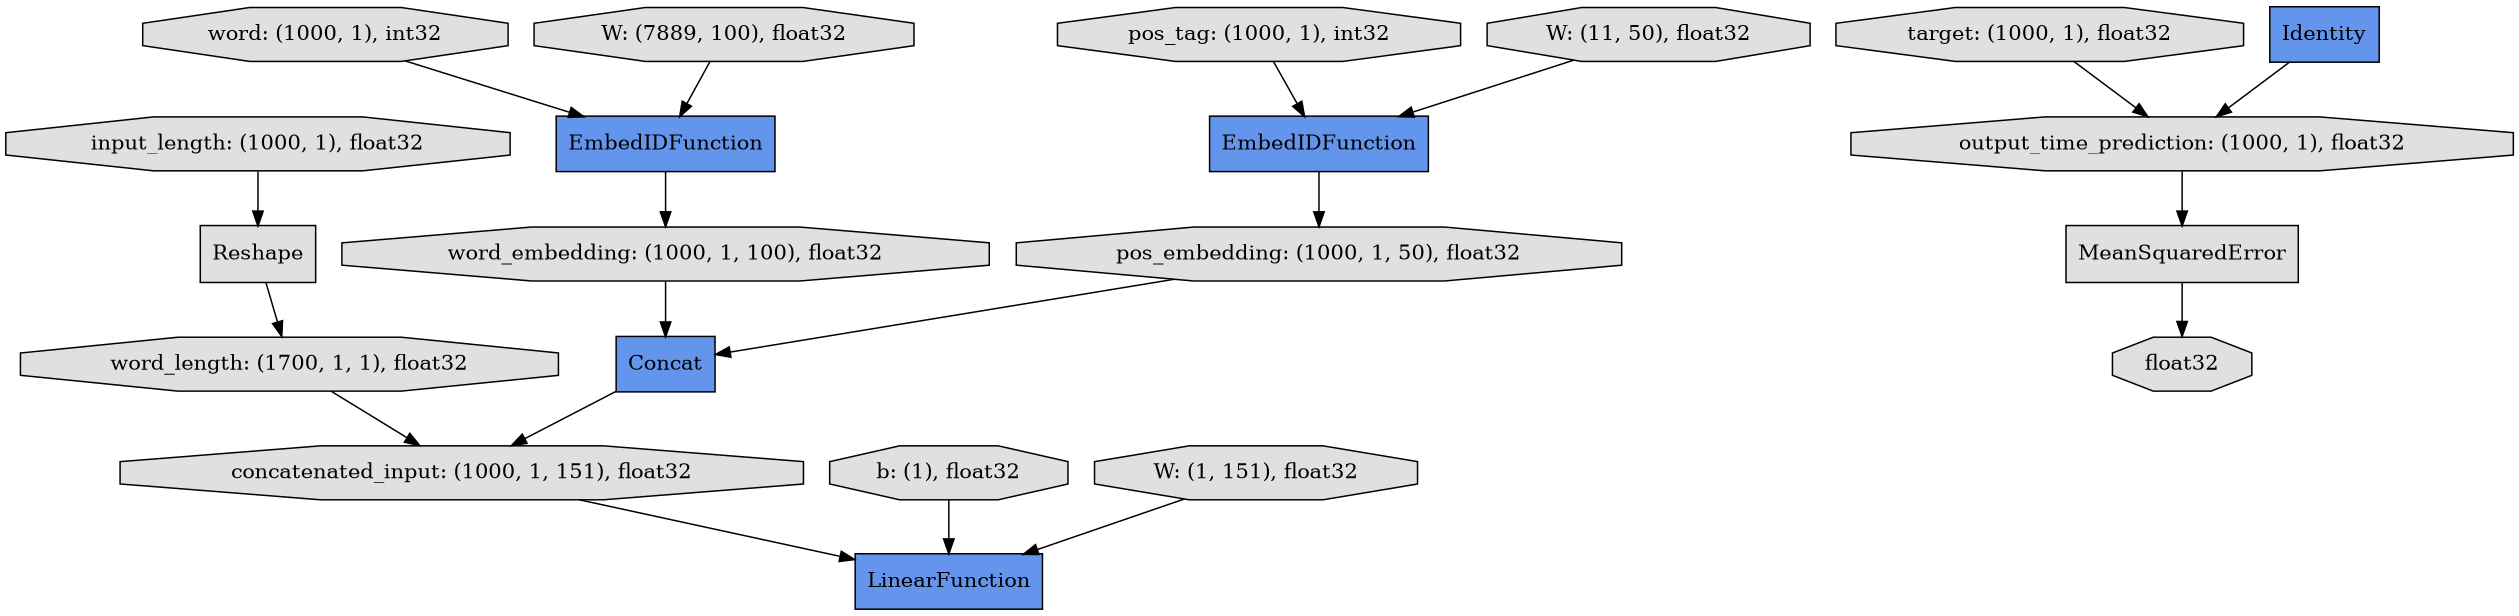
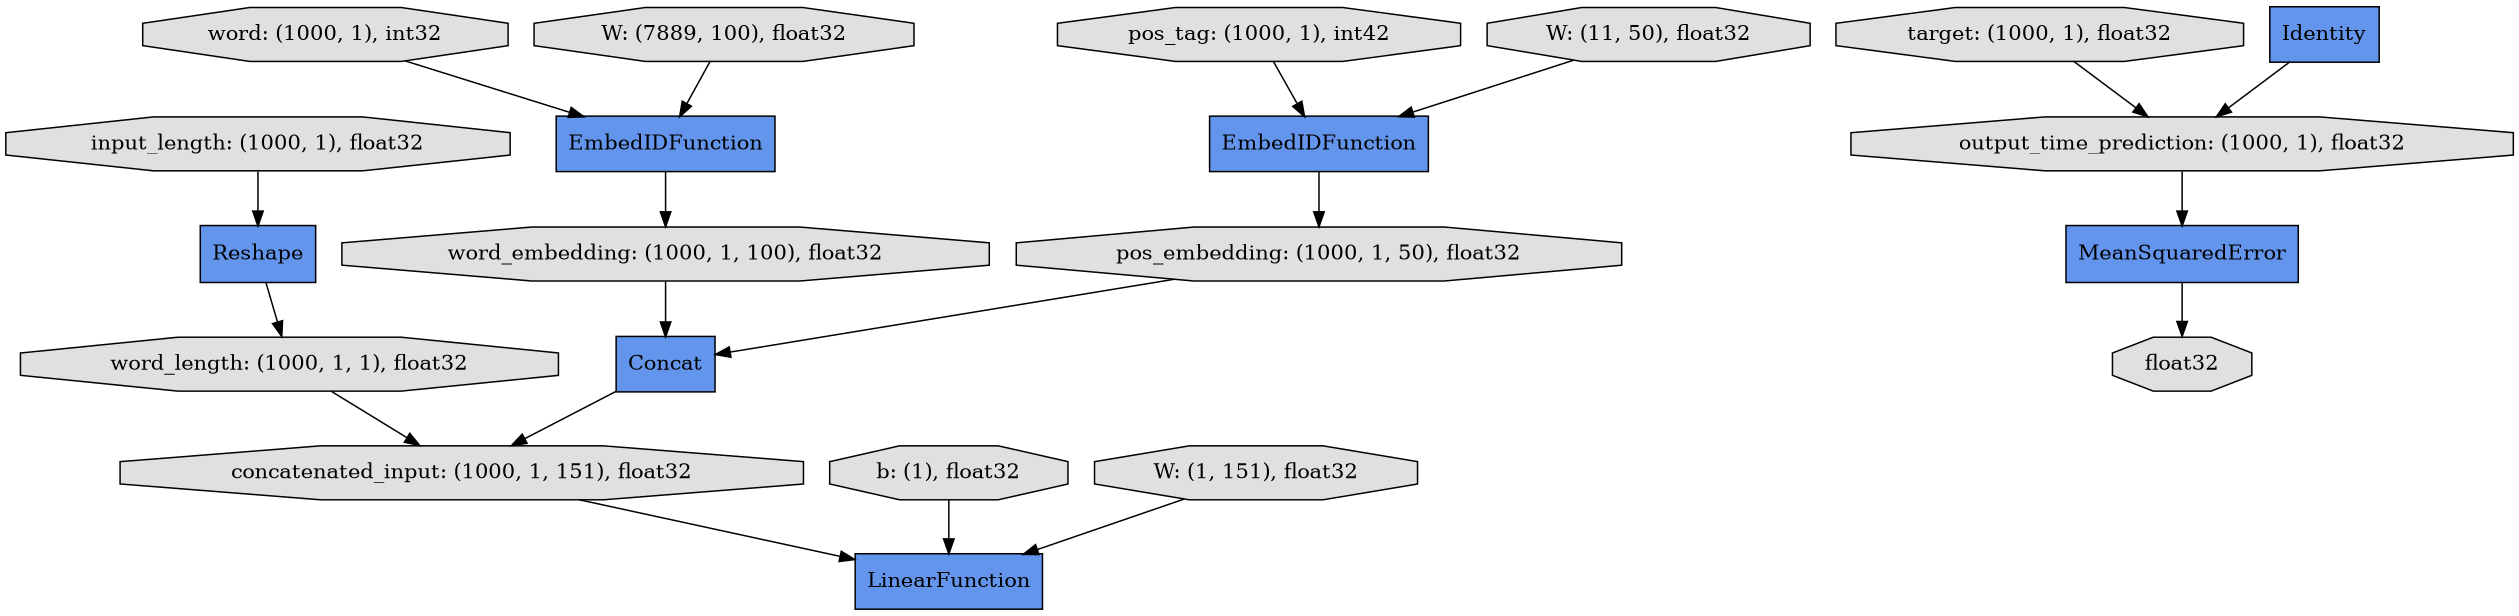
(1259, 34) -> (1259, 34)
(258, 254) -> (258, 254)
(2182, 254) -> (2182, 254)
(289, 364) -> (289, 364)
